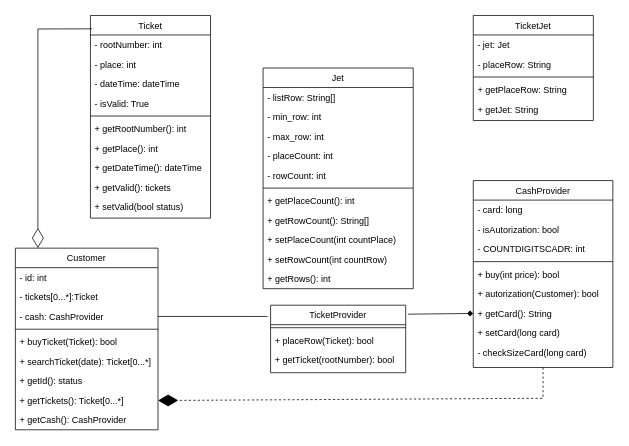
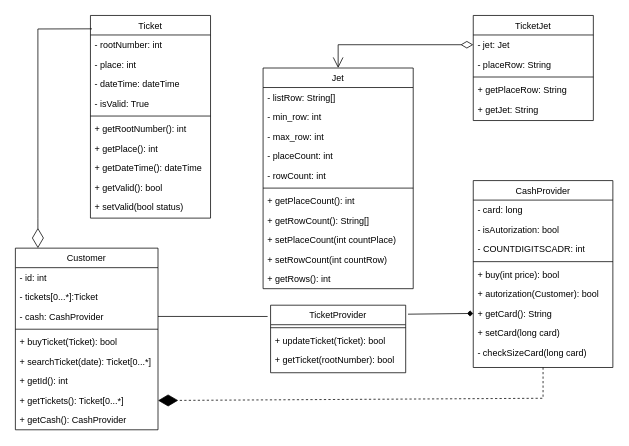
none -> (389, 45)
(140, 188) -> (133, 188)
(328, 341) -> (338, 341)
(59, 381) -> (50, 381)
